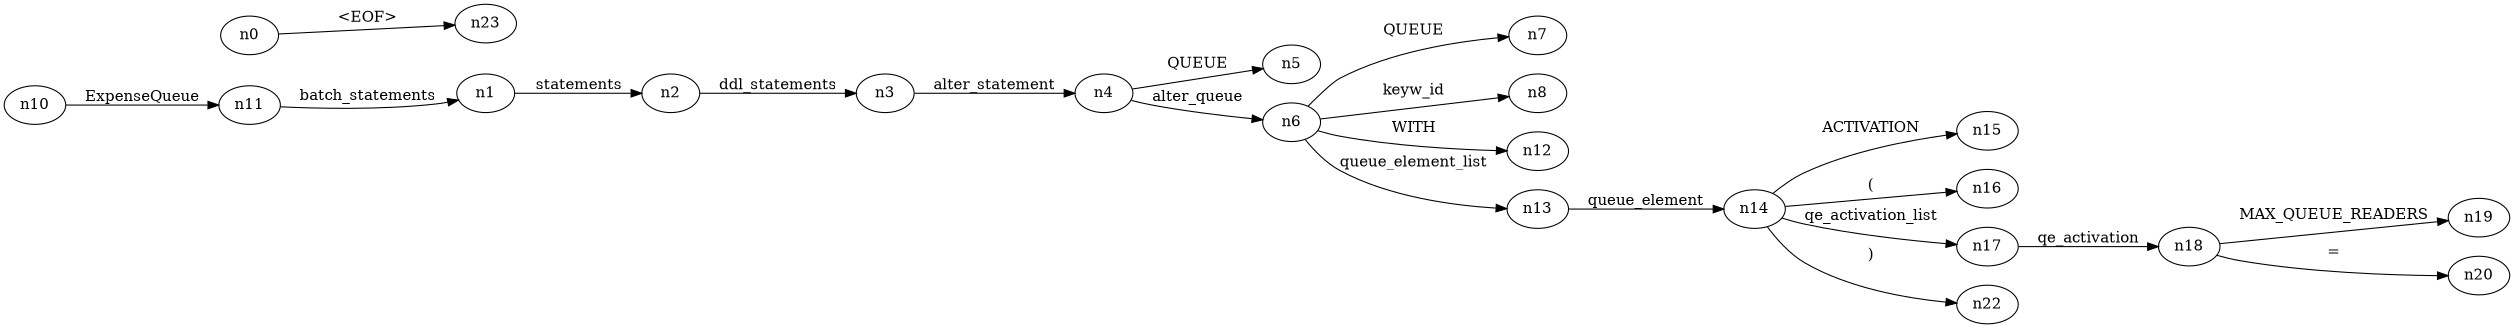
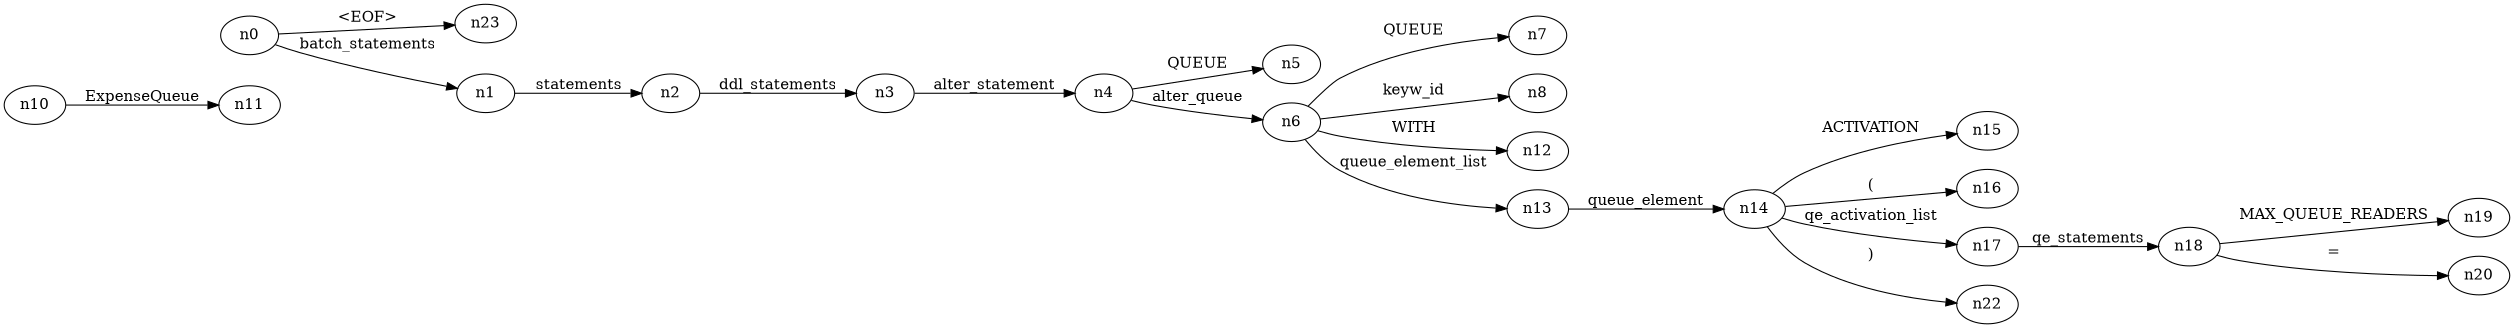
(364, 108) -> (360, 68)
(2088, 239) -> (2088, 239)
